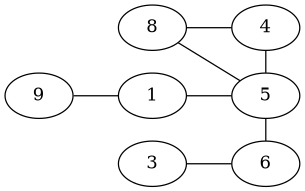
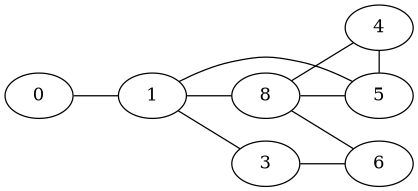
(39, 96) -> (39, 96)
none -> (209, 96)
none -> (209, 130)
(266, 130) -> (323, 130)
